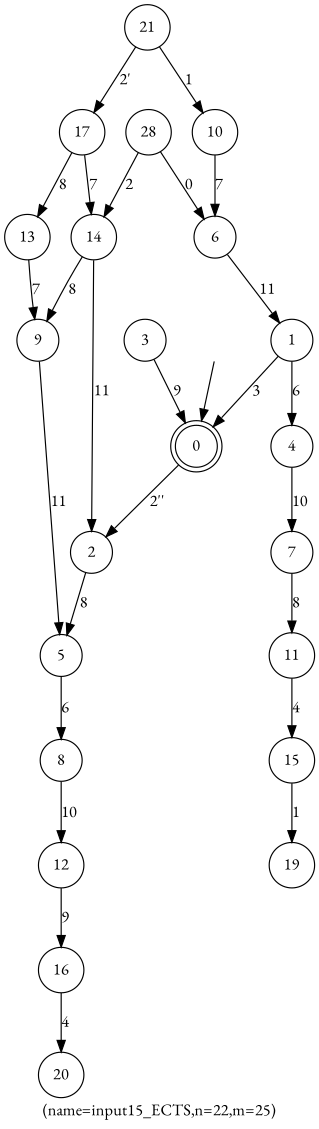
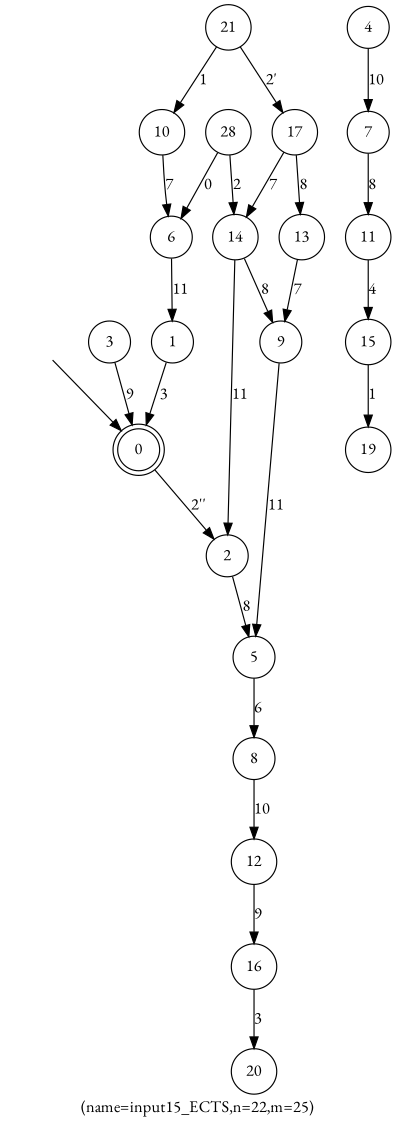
(292, 387) -> none
(65, 1022) -> (258, 1019)
